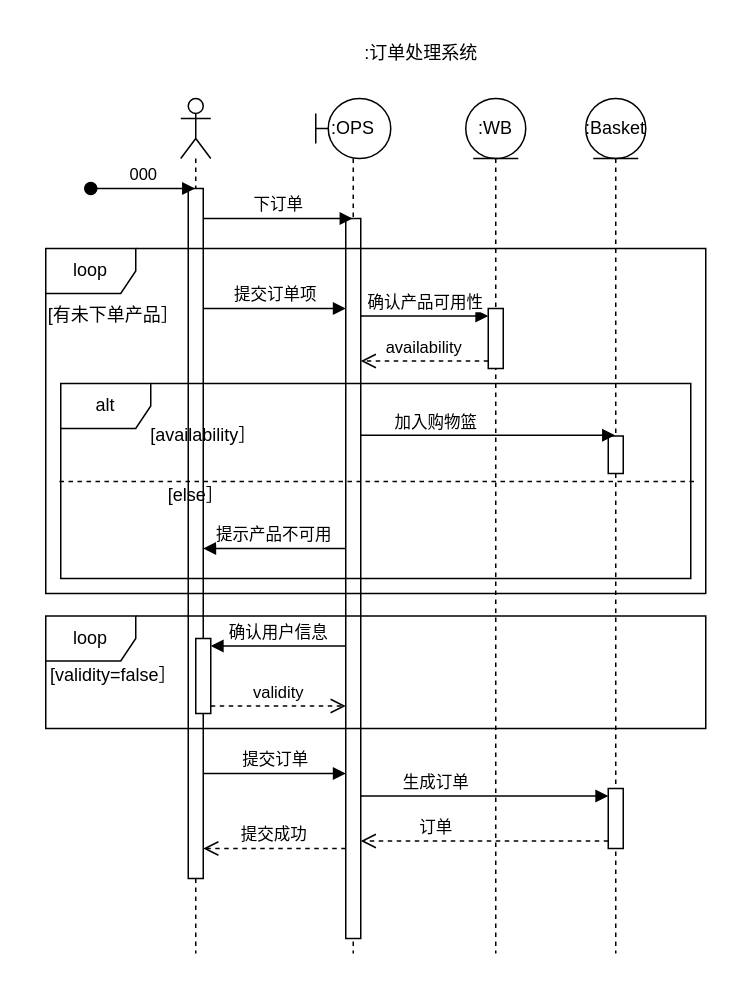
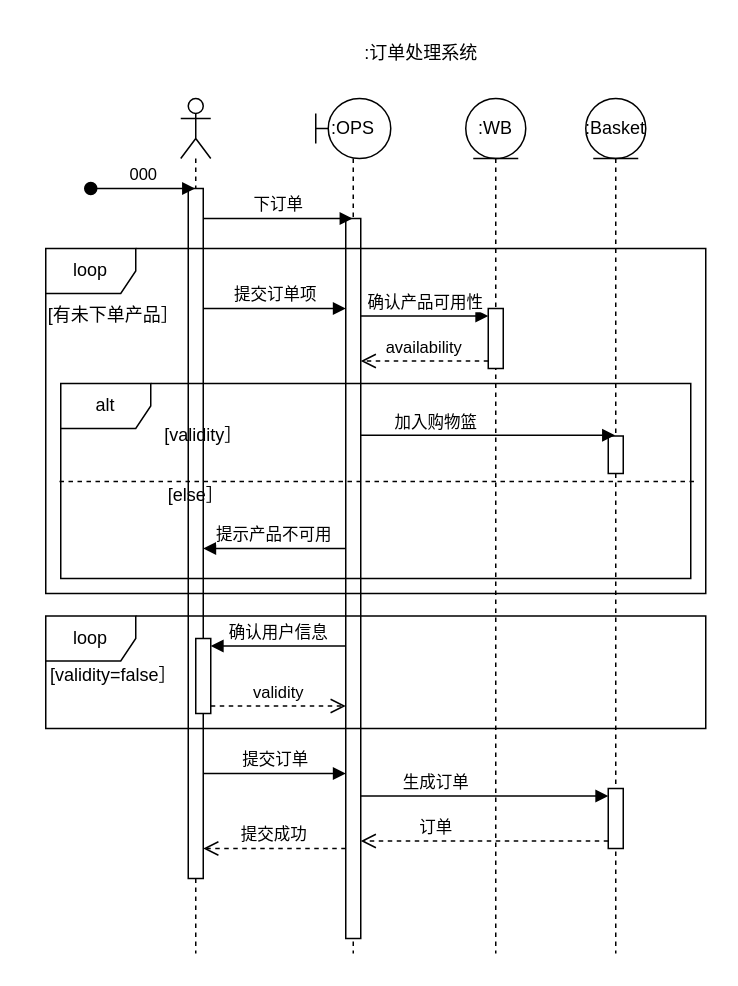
(204, 436) -> (204, 436)
